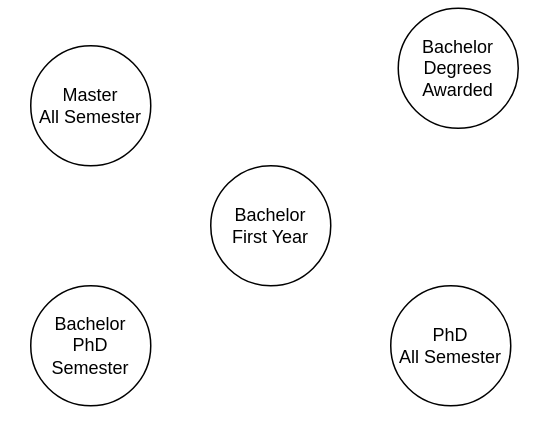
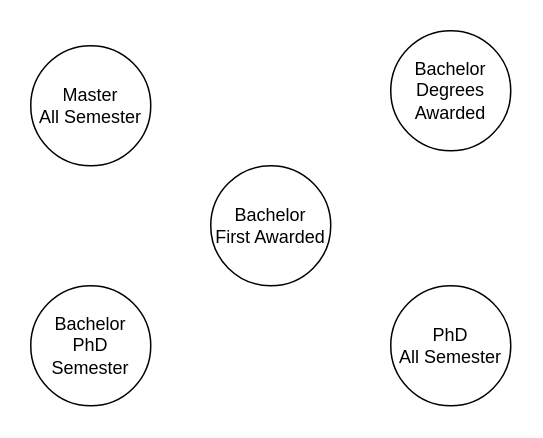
(458, 68) -> (451, 91)
(271, 226) -> (271, 226)
